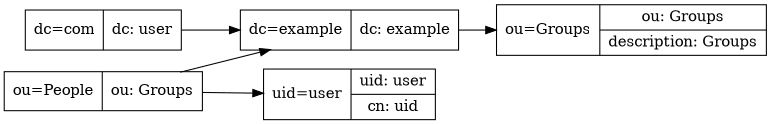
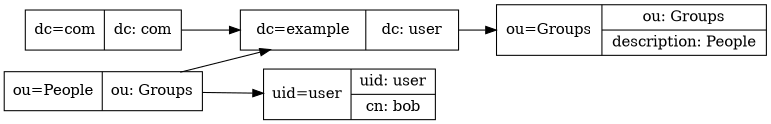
(142, 30) -> (143, 30)
(405, 30) -> (412, 30)
(683, 42) -> (684, 42)
(393, 106) -> (393, 106)
